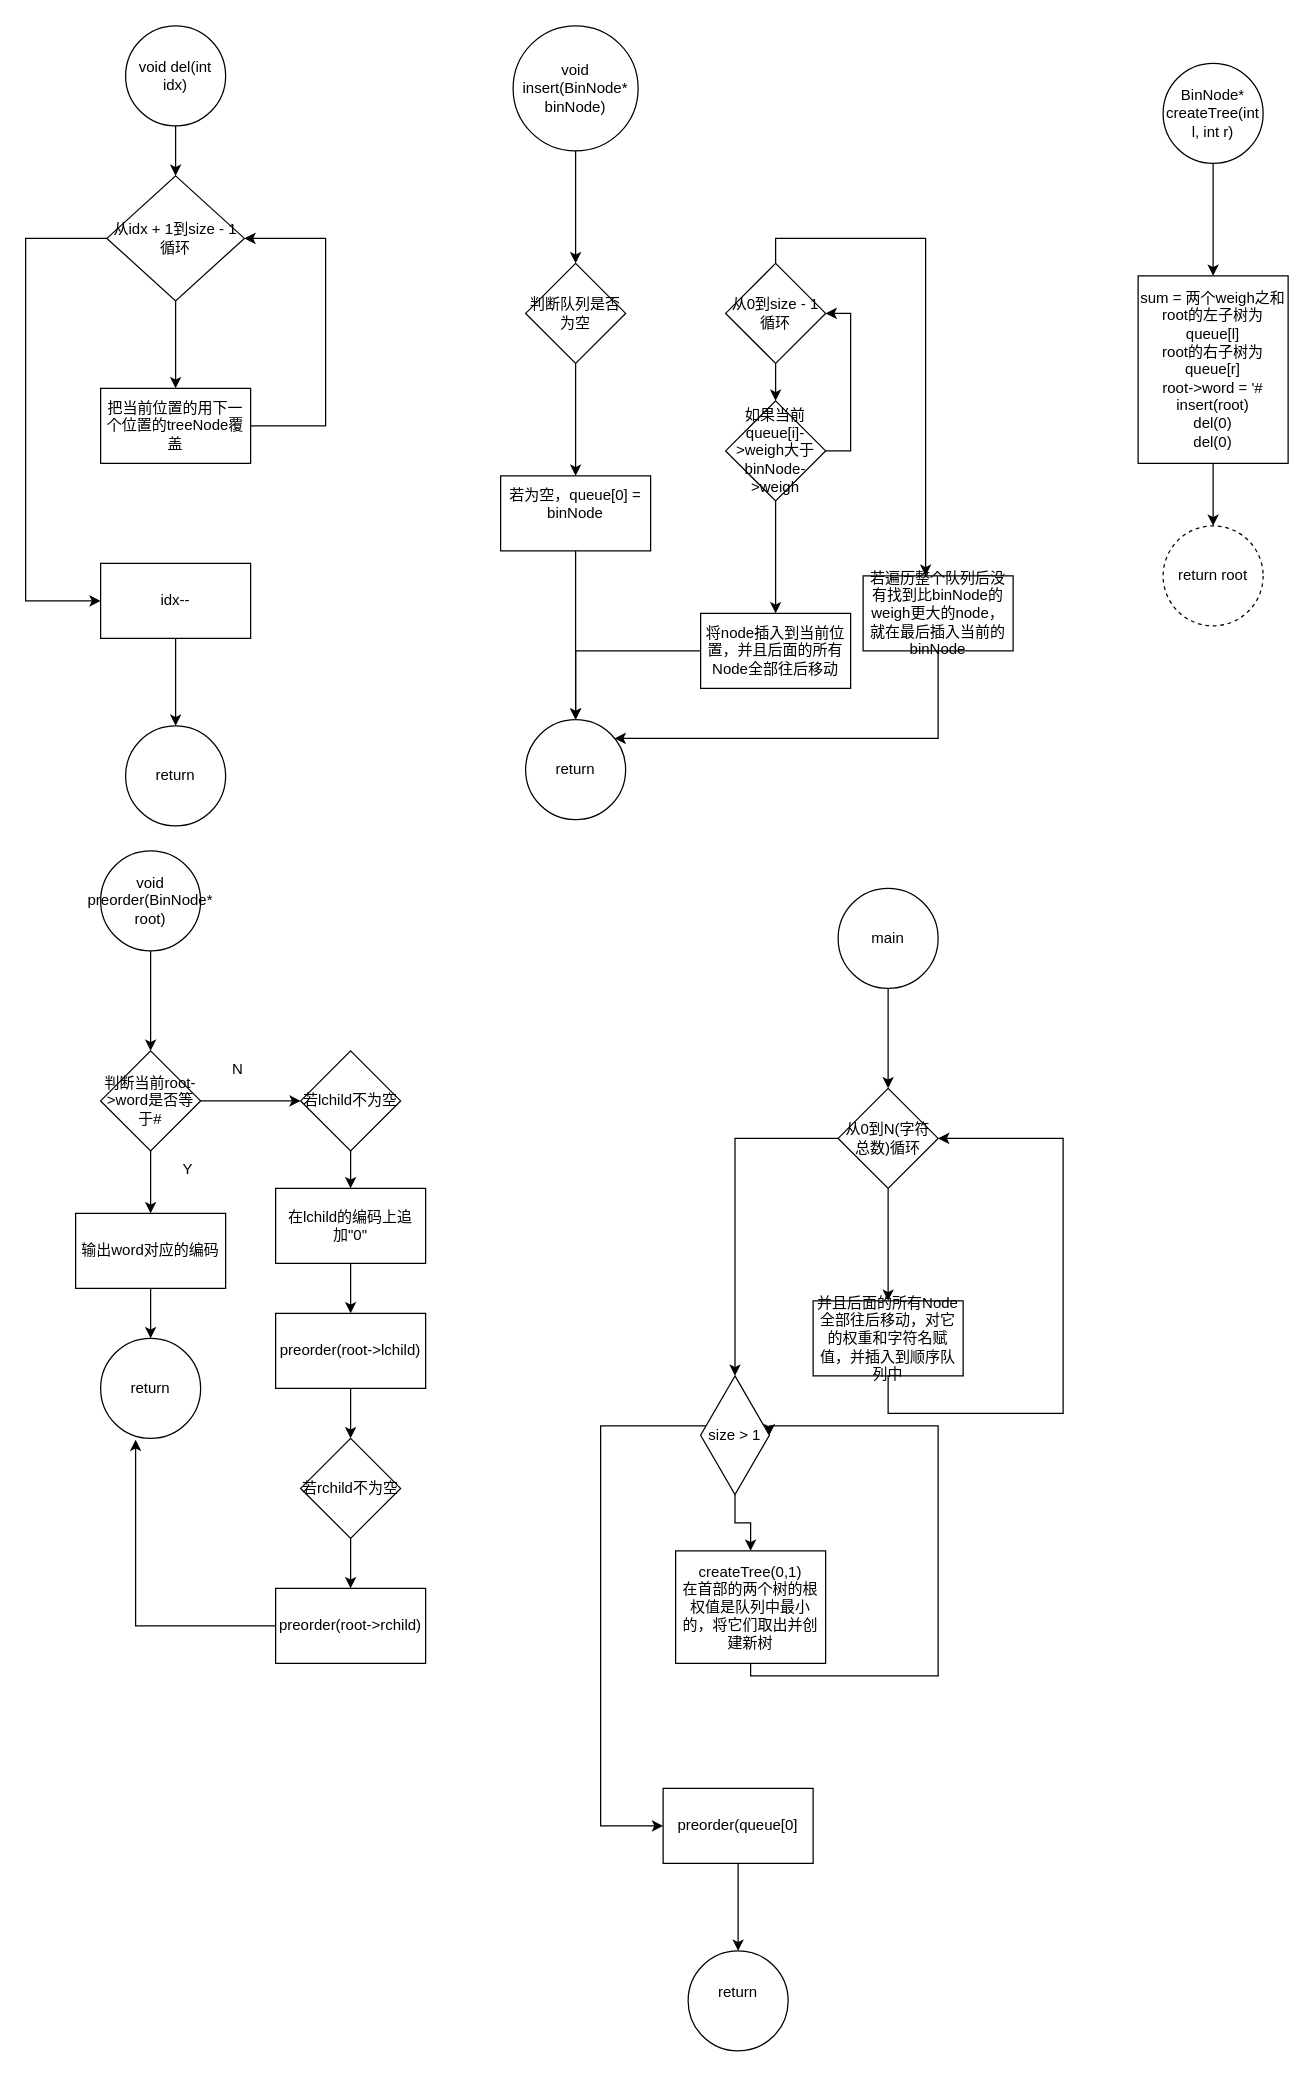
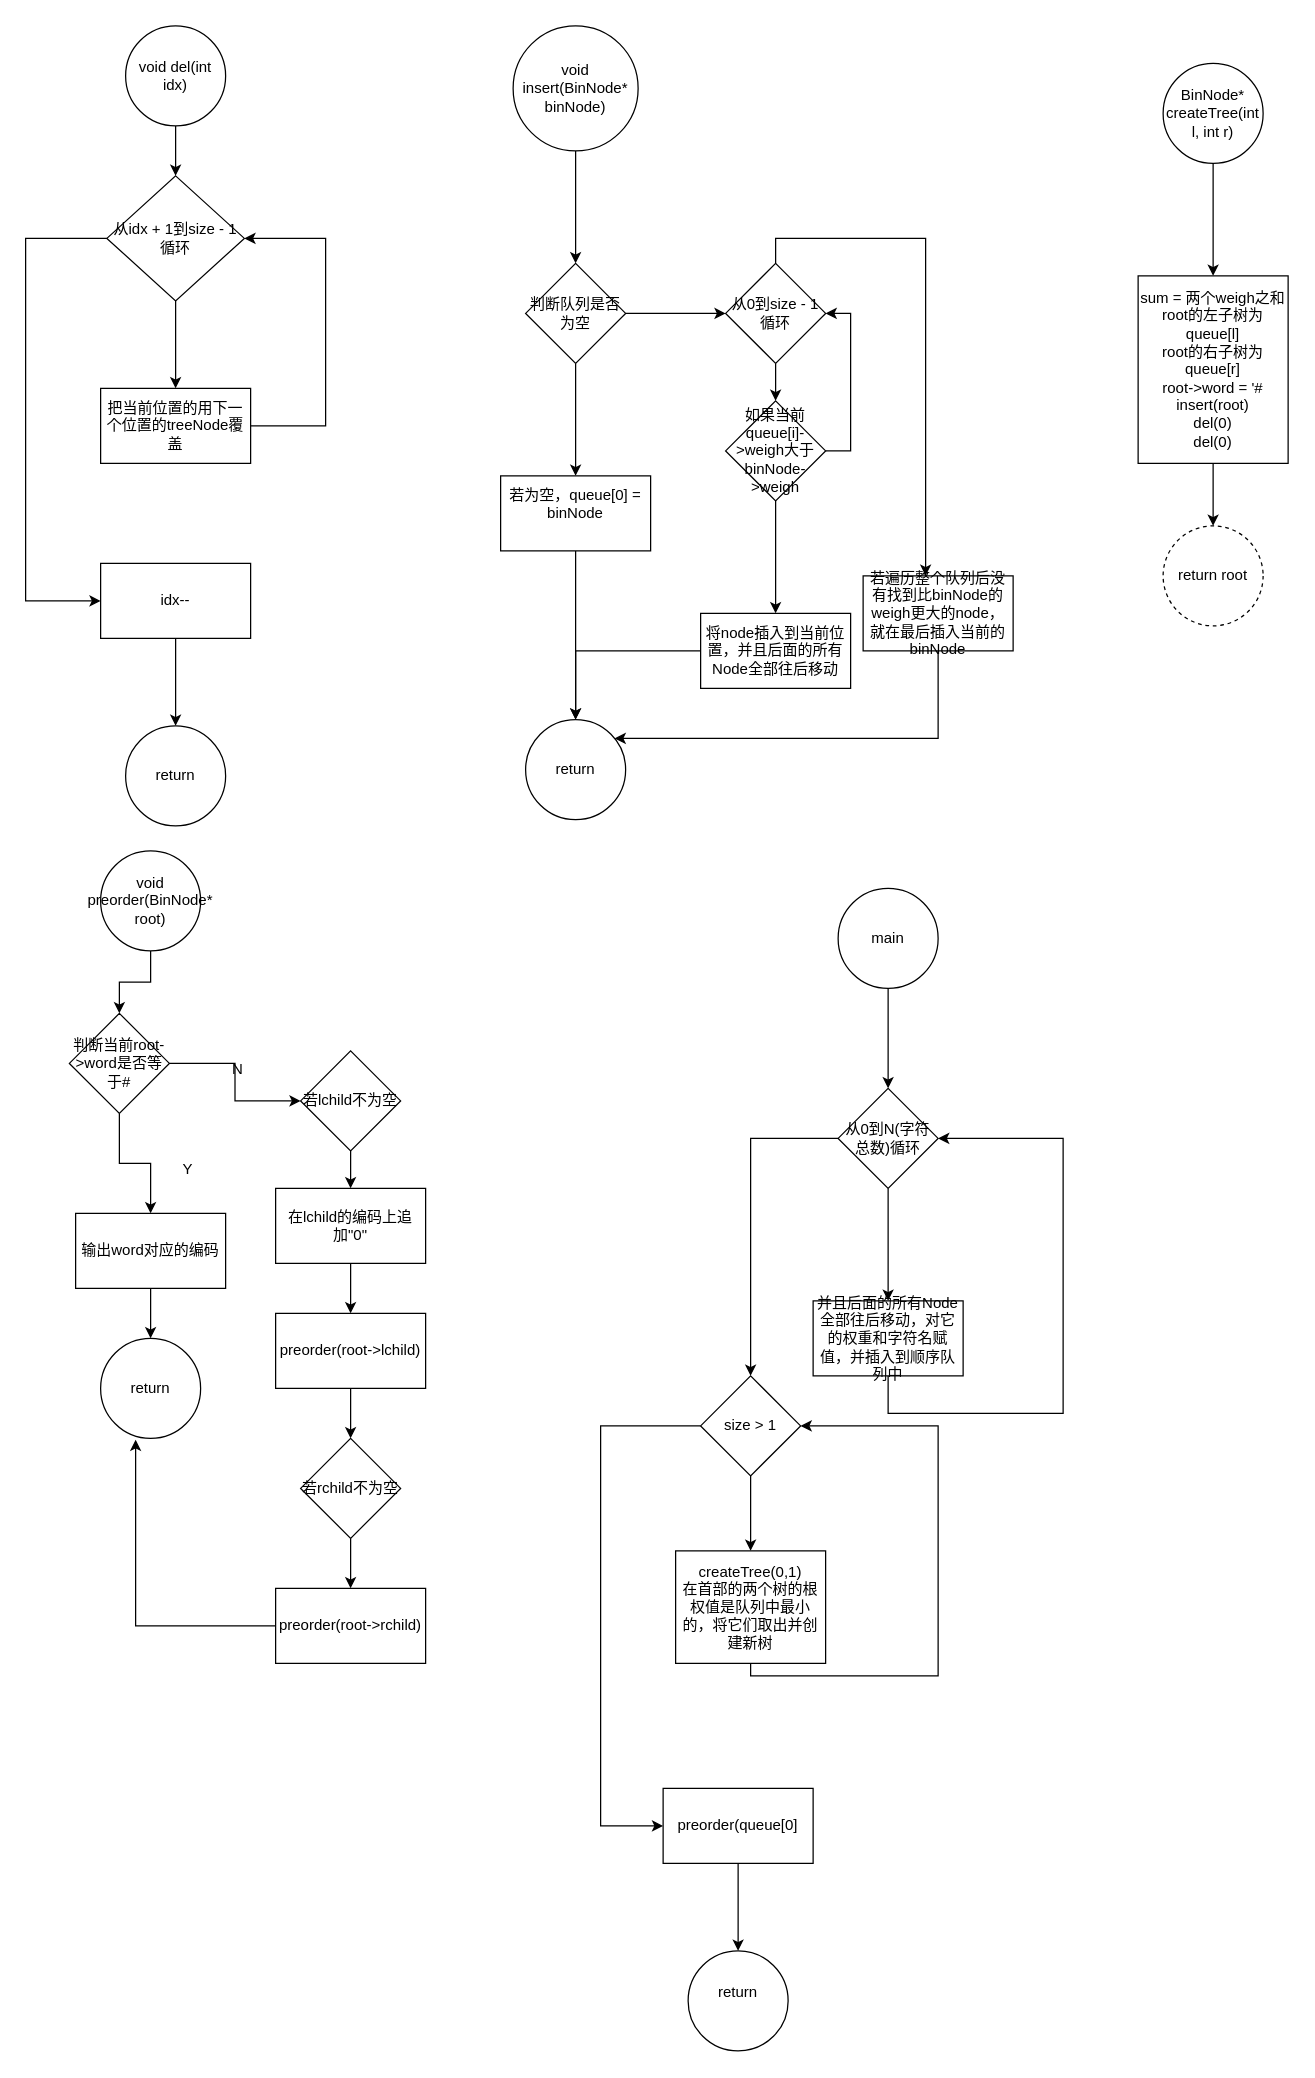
none -> (672, 313)
(151, 1101) -> (119, 1063)
(735, 1435) -> (751, 1426)
